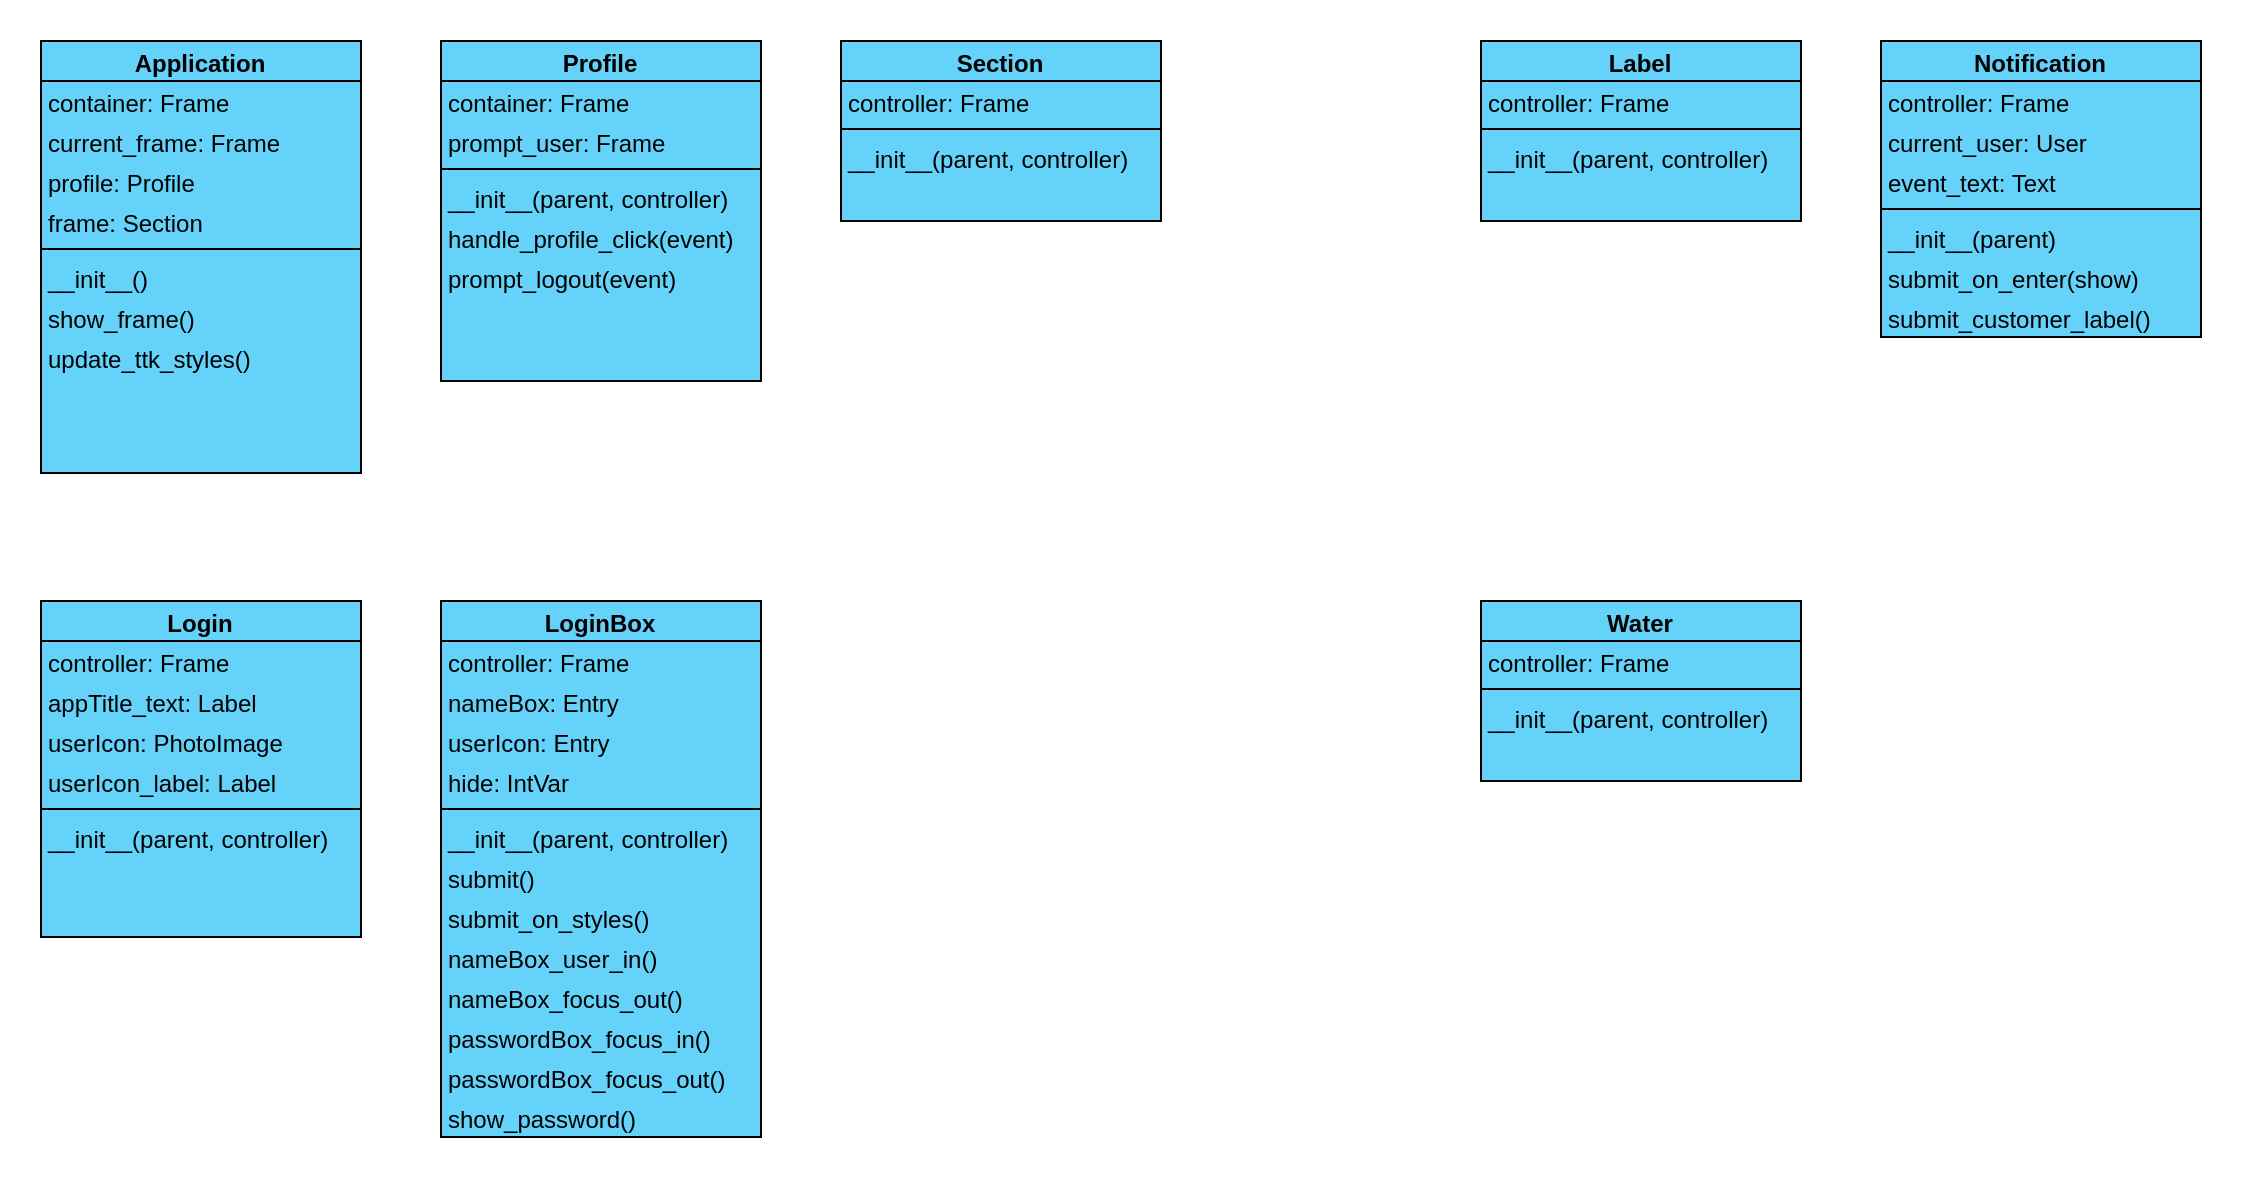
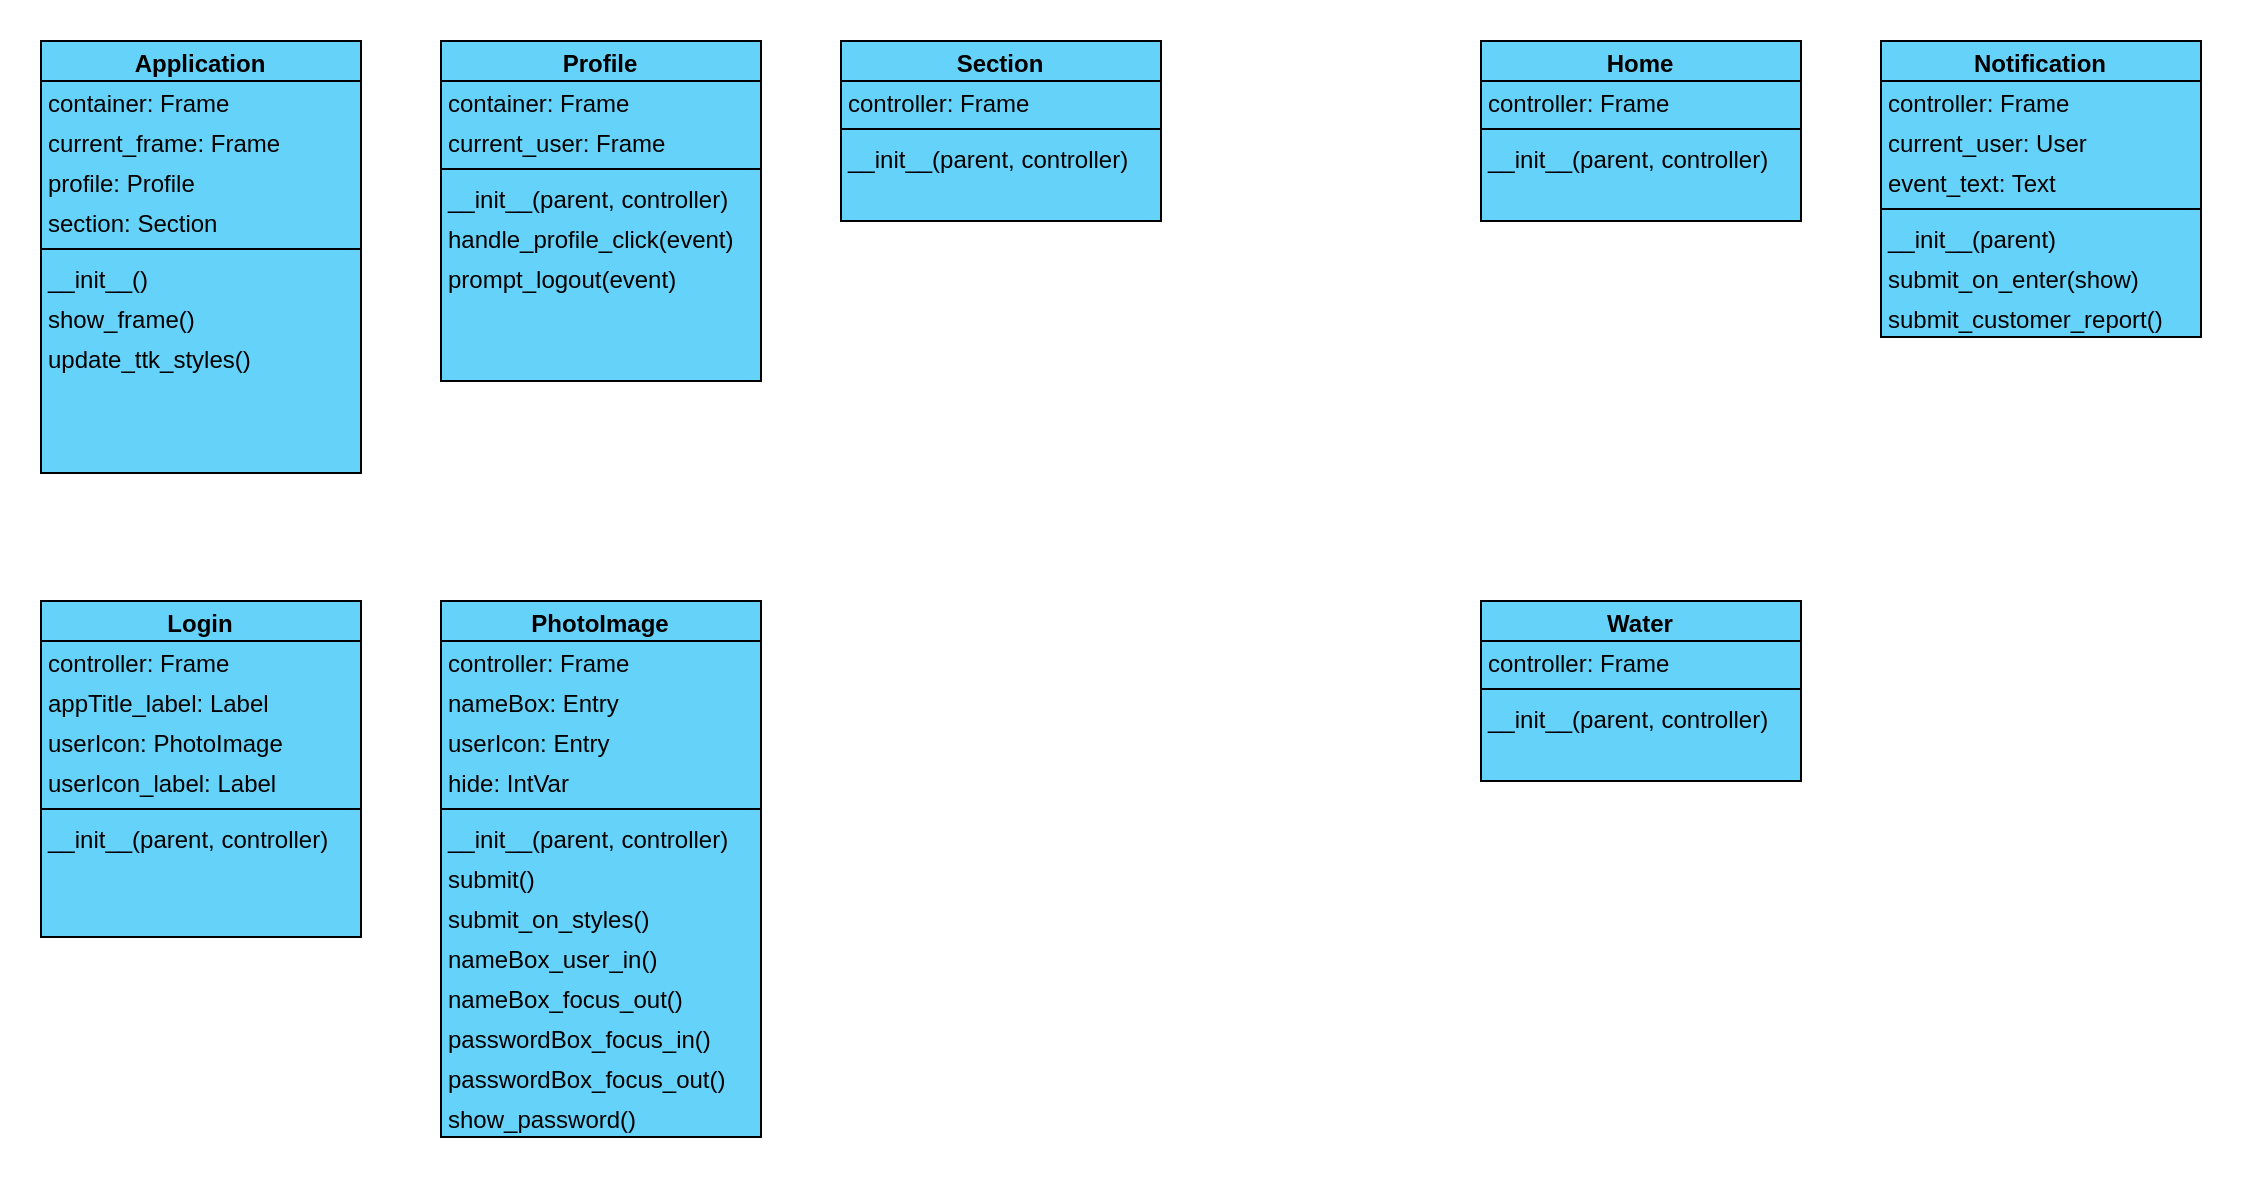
(1640, 64) -> (1640, 64)
(563, 144) -> (569, 144)
(133, 224) -> (143, 224)
(2033, 320) -> (2046, 320)
(600, 624) -> (600, 624)
(167, 704) -> (167, 704)
